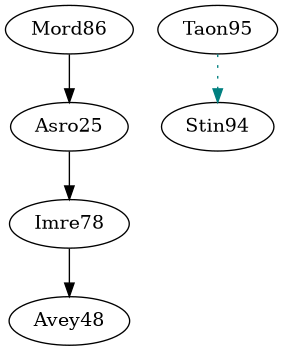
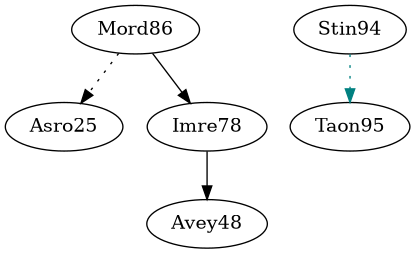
(69, 72) -> (104, 73)
(218, 72) -> (350, 72)
(69, 169) -> (167, 73)
